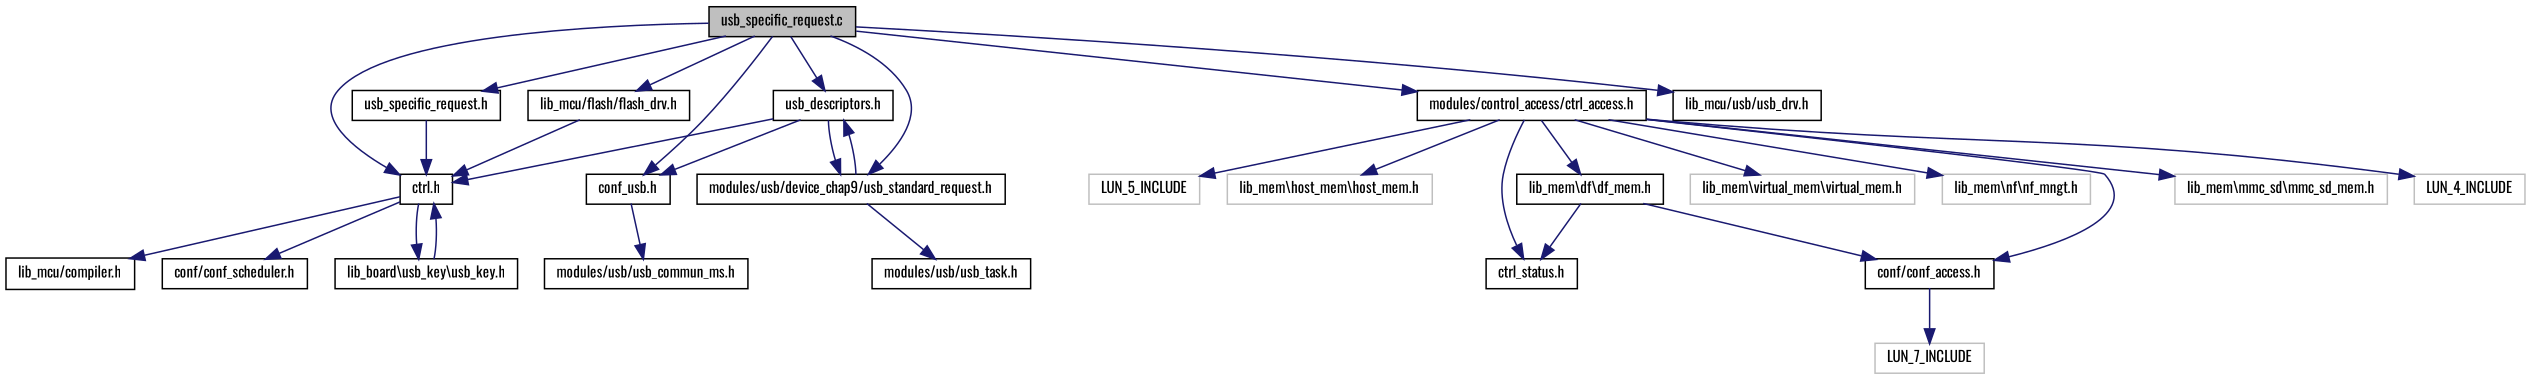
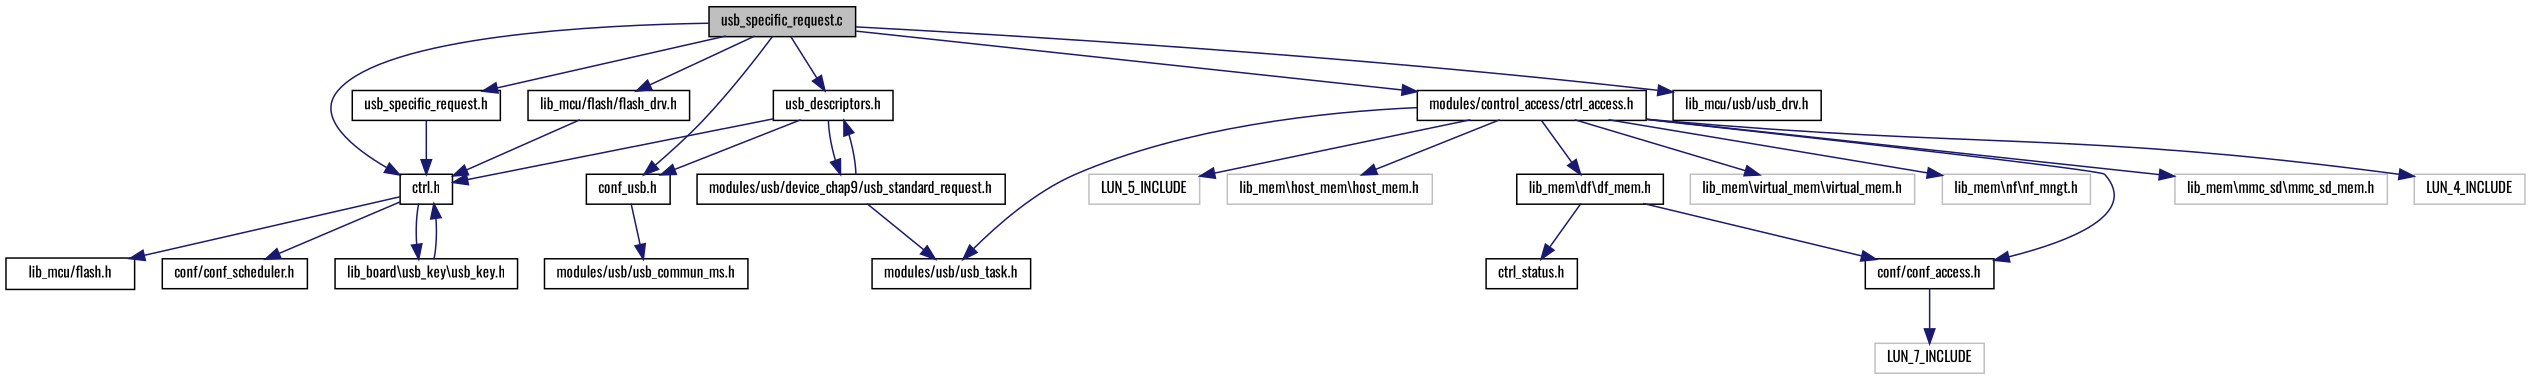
(903, 86) -> none
(1502, 182) -> (1181, 140)
(70, 274) -> (70, 274)
